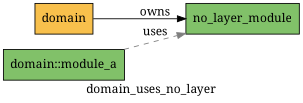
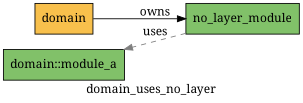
(151, 42) -> (159, 40)
